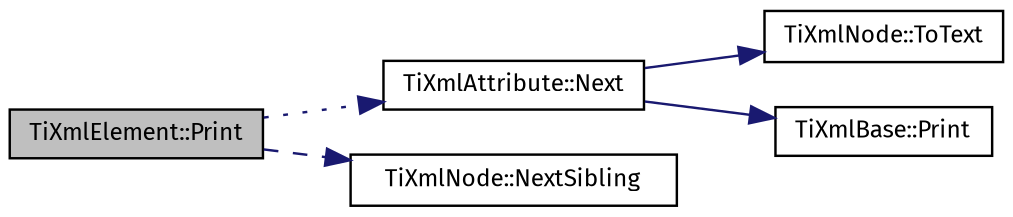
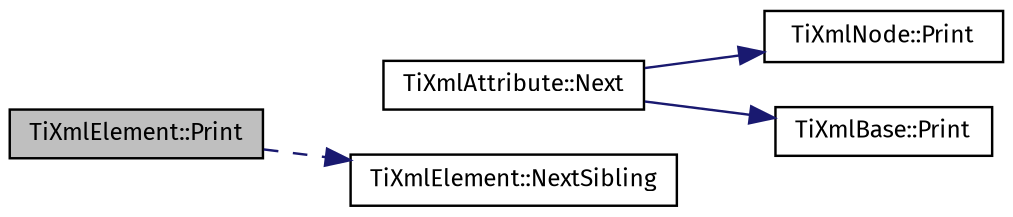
(884, 37) -> (884, 37)
(311, 111) -> none
(514, 180) -> (514, 180)
